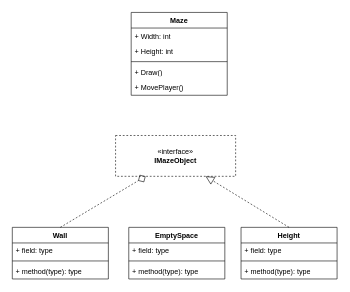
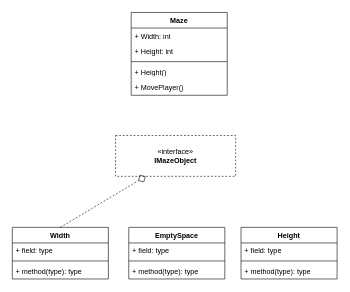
(150, 72) -> (153, 72)
(250, 204) -> none
(60, 236) -> (60, 236)
